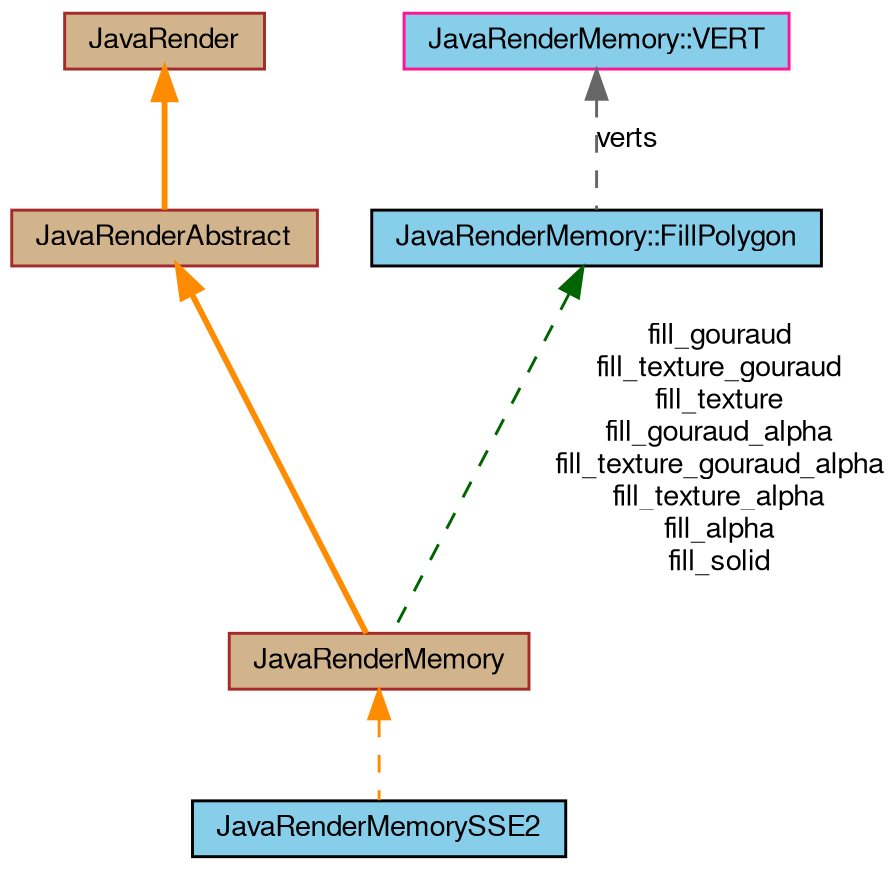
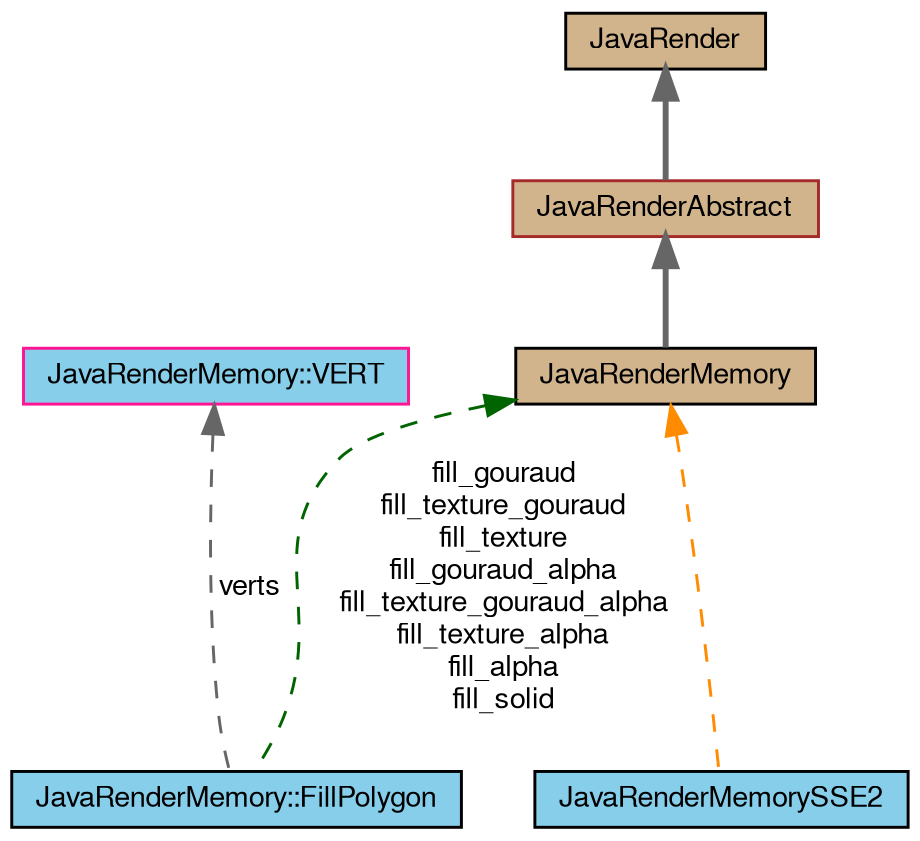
(165, 41) -> (666, 41)
(165, 155) -> (666, 140)
(279, 464) -> (666, 307)
(481, 464) -> (299, 535)
(379, 661) -> (666, 376)
